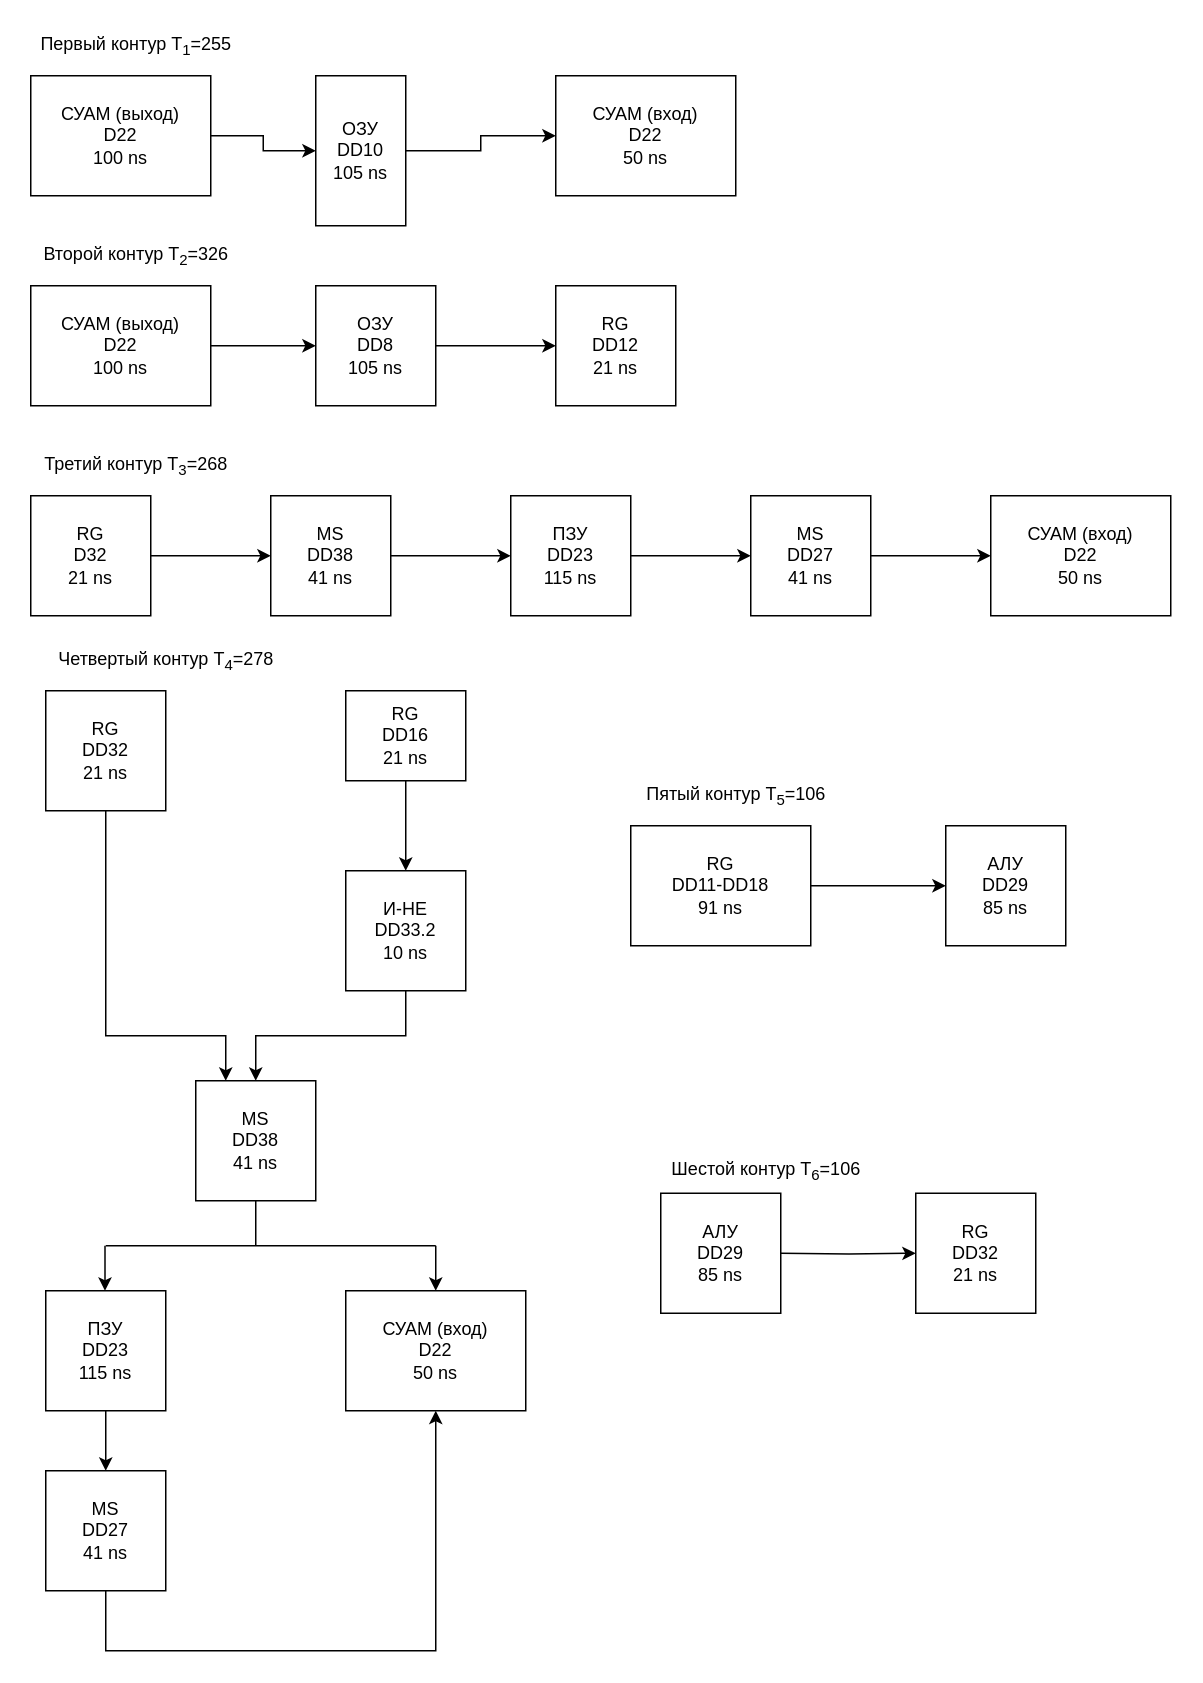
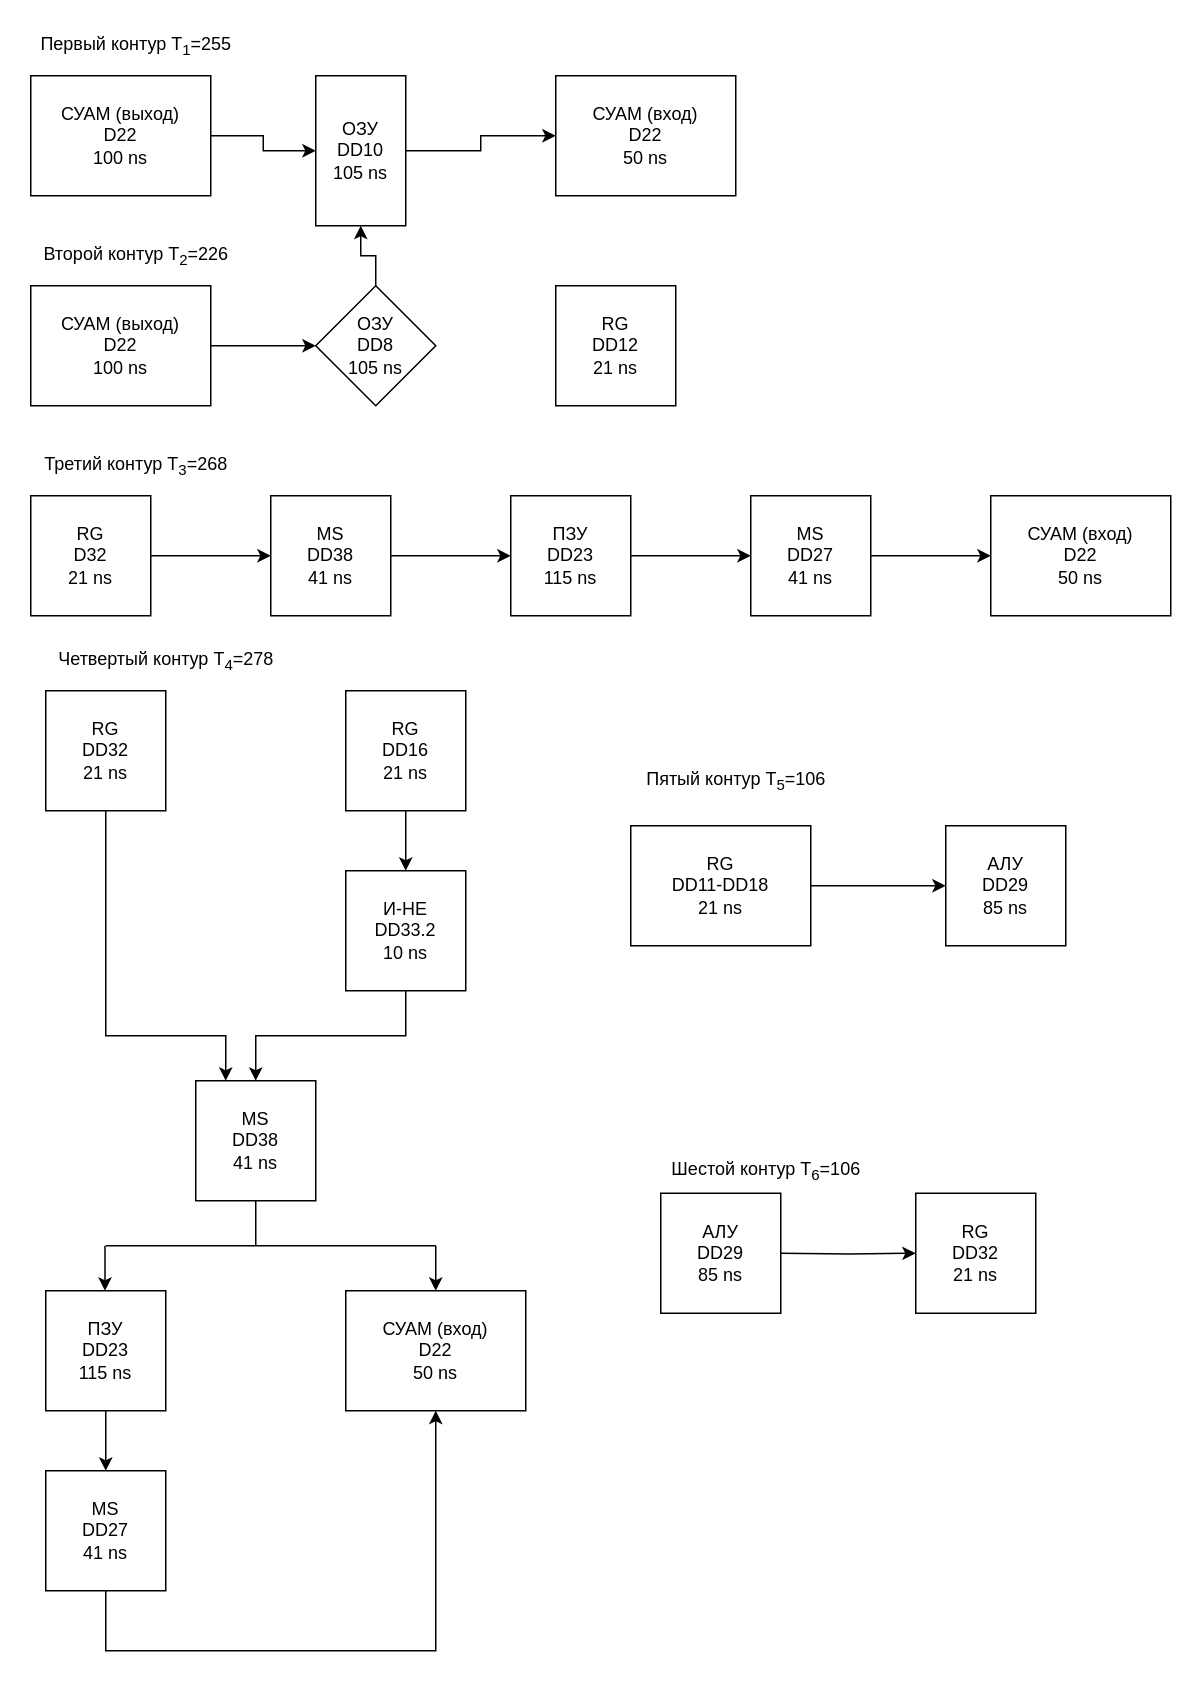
(137, 256) -> (137, 256)
(376, 346) -> (376, 346)
(491, 346) -> (374, 256)
(406, 736) -> (406, 751)
(736, 796) -> (736, 781)
(721, 886) -> (721, 886)
